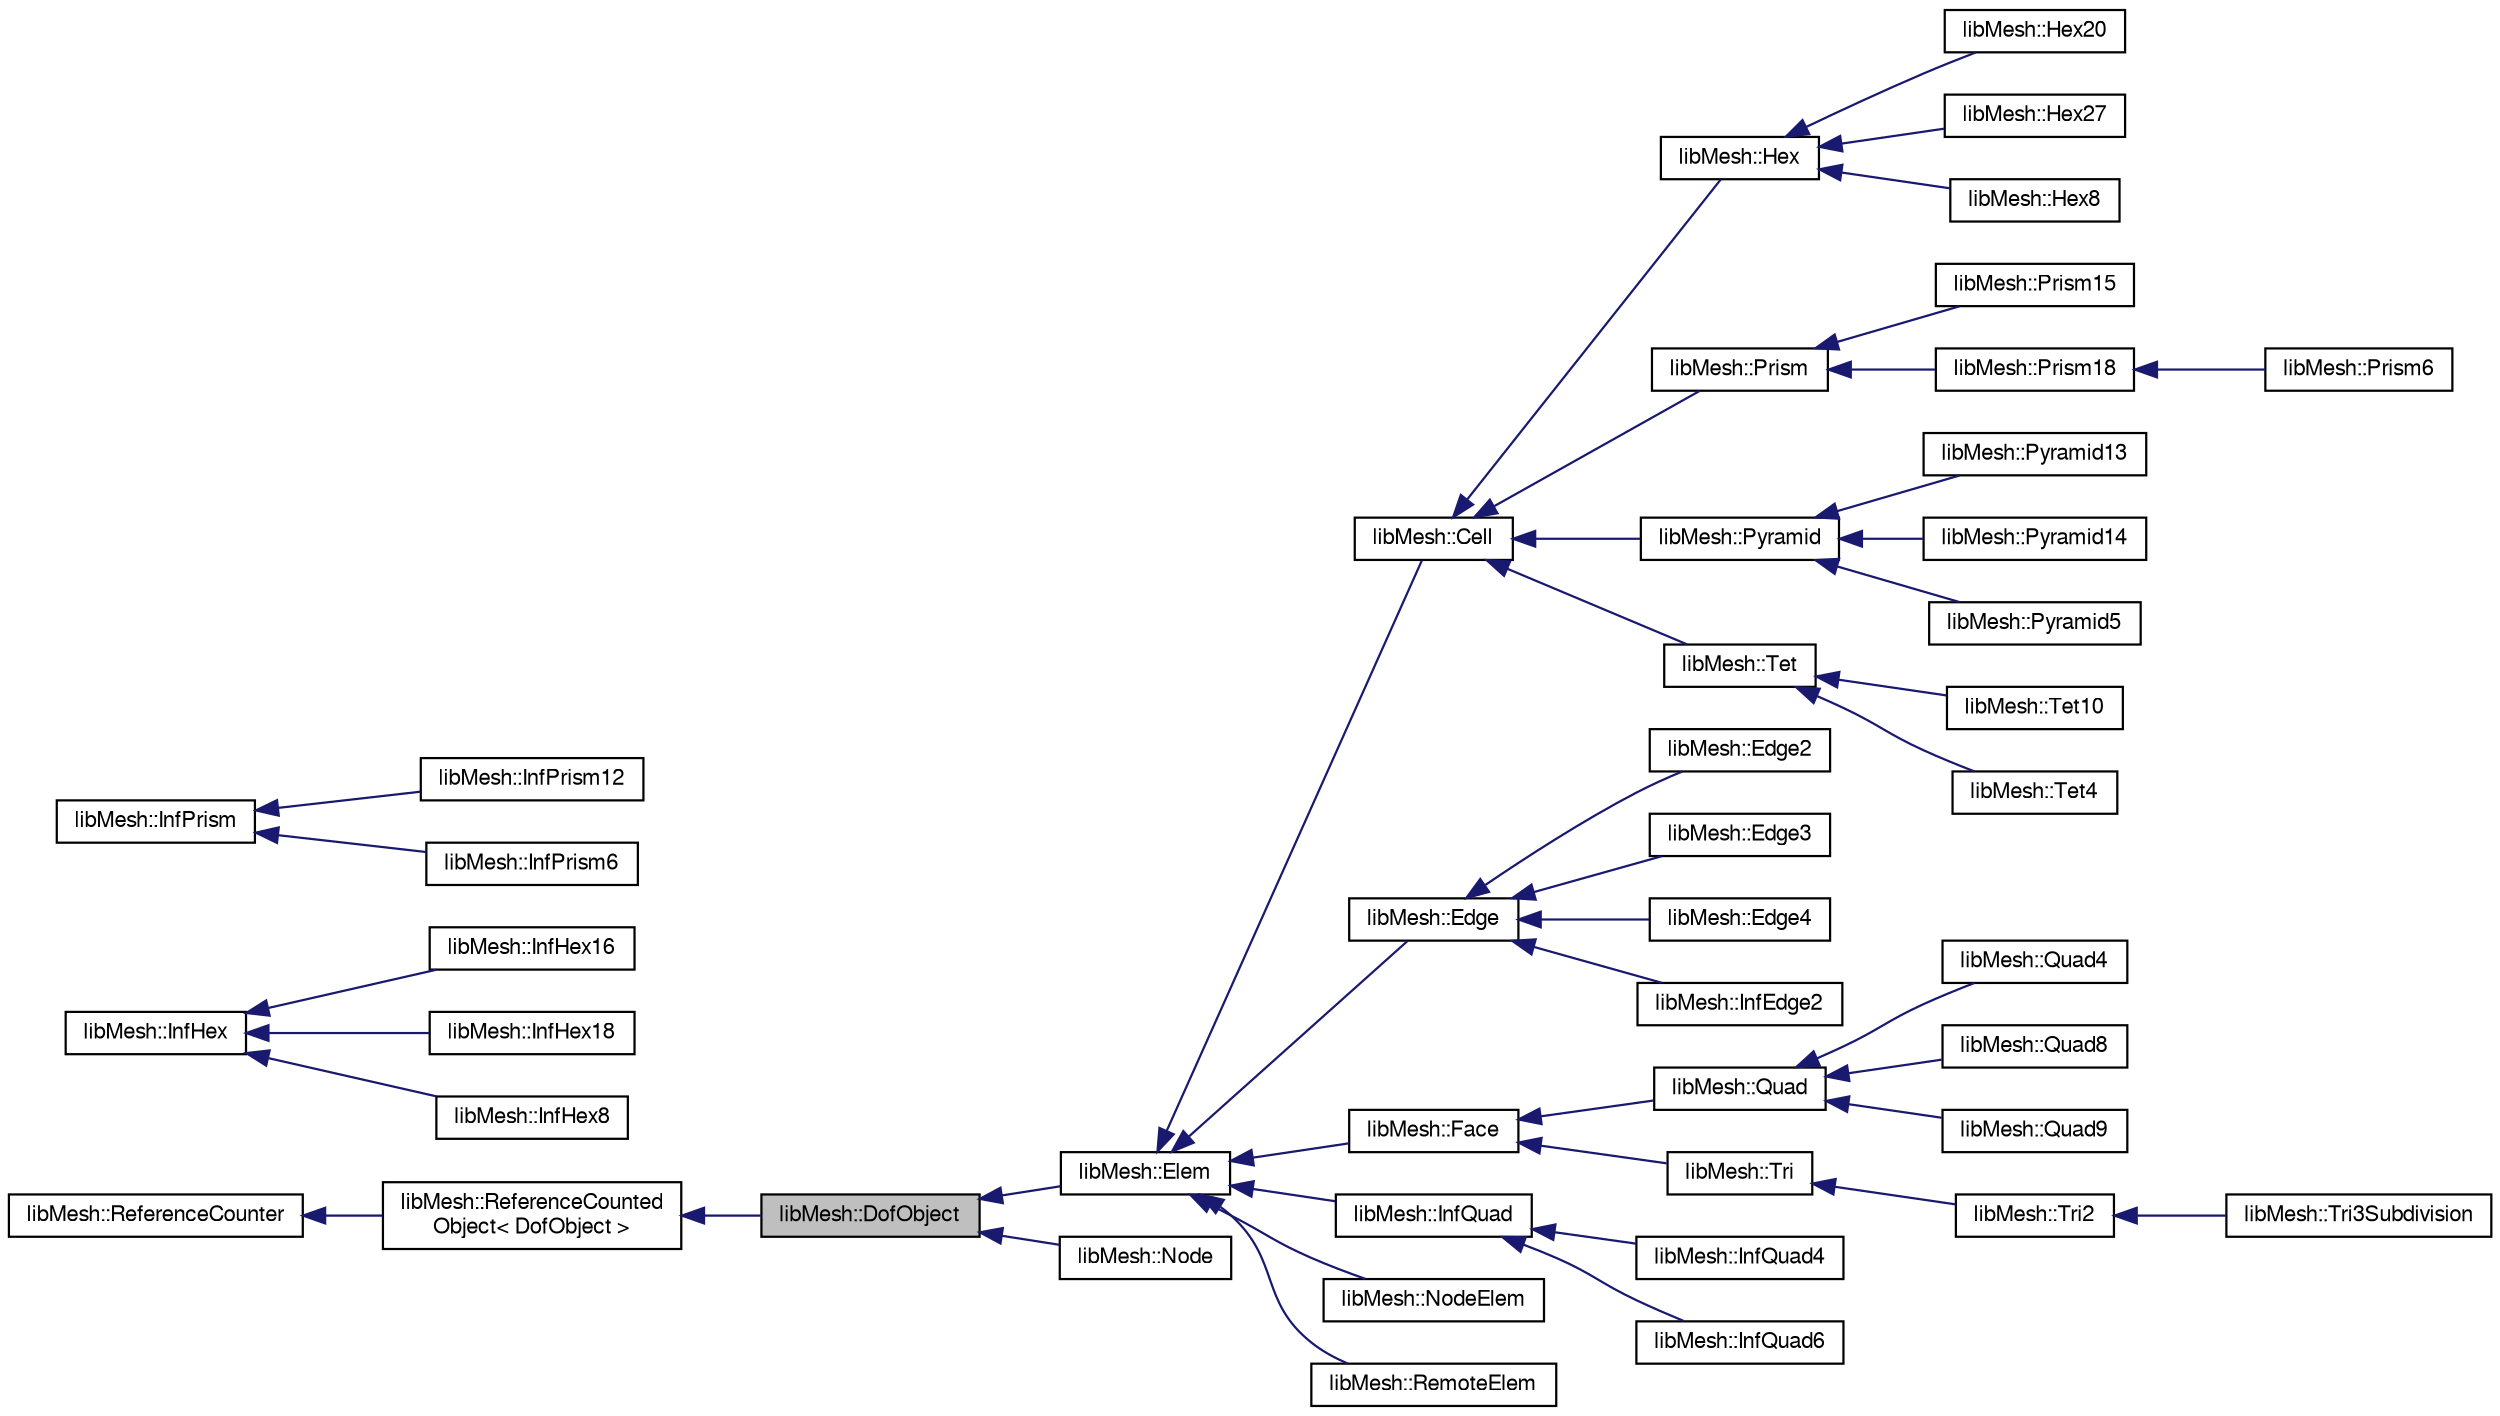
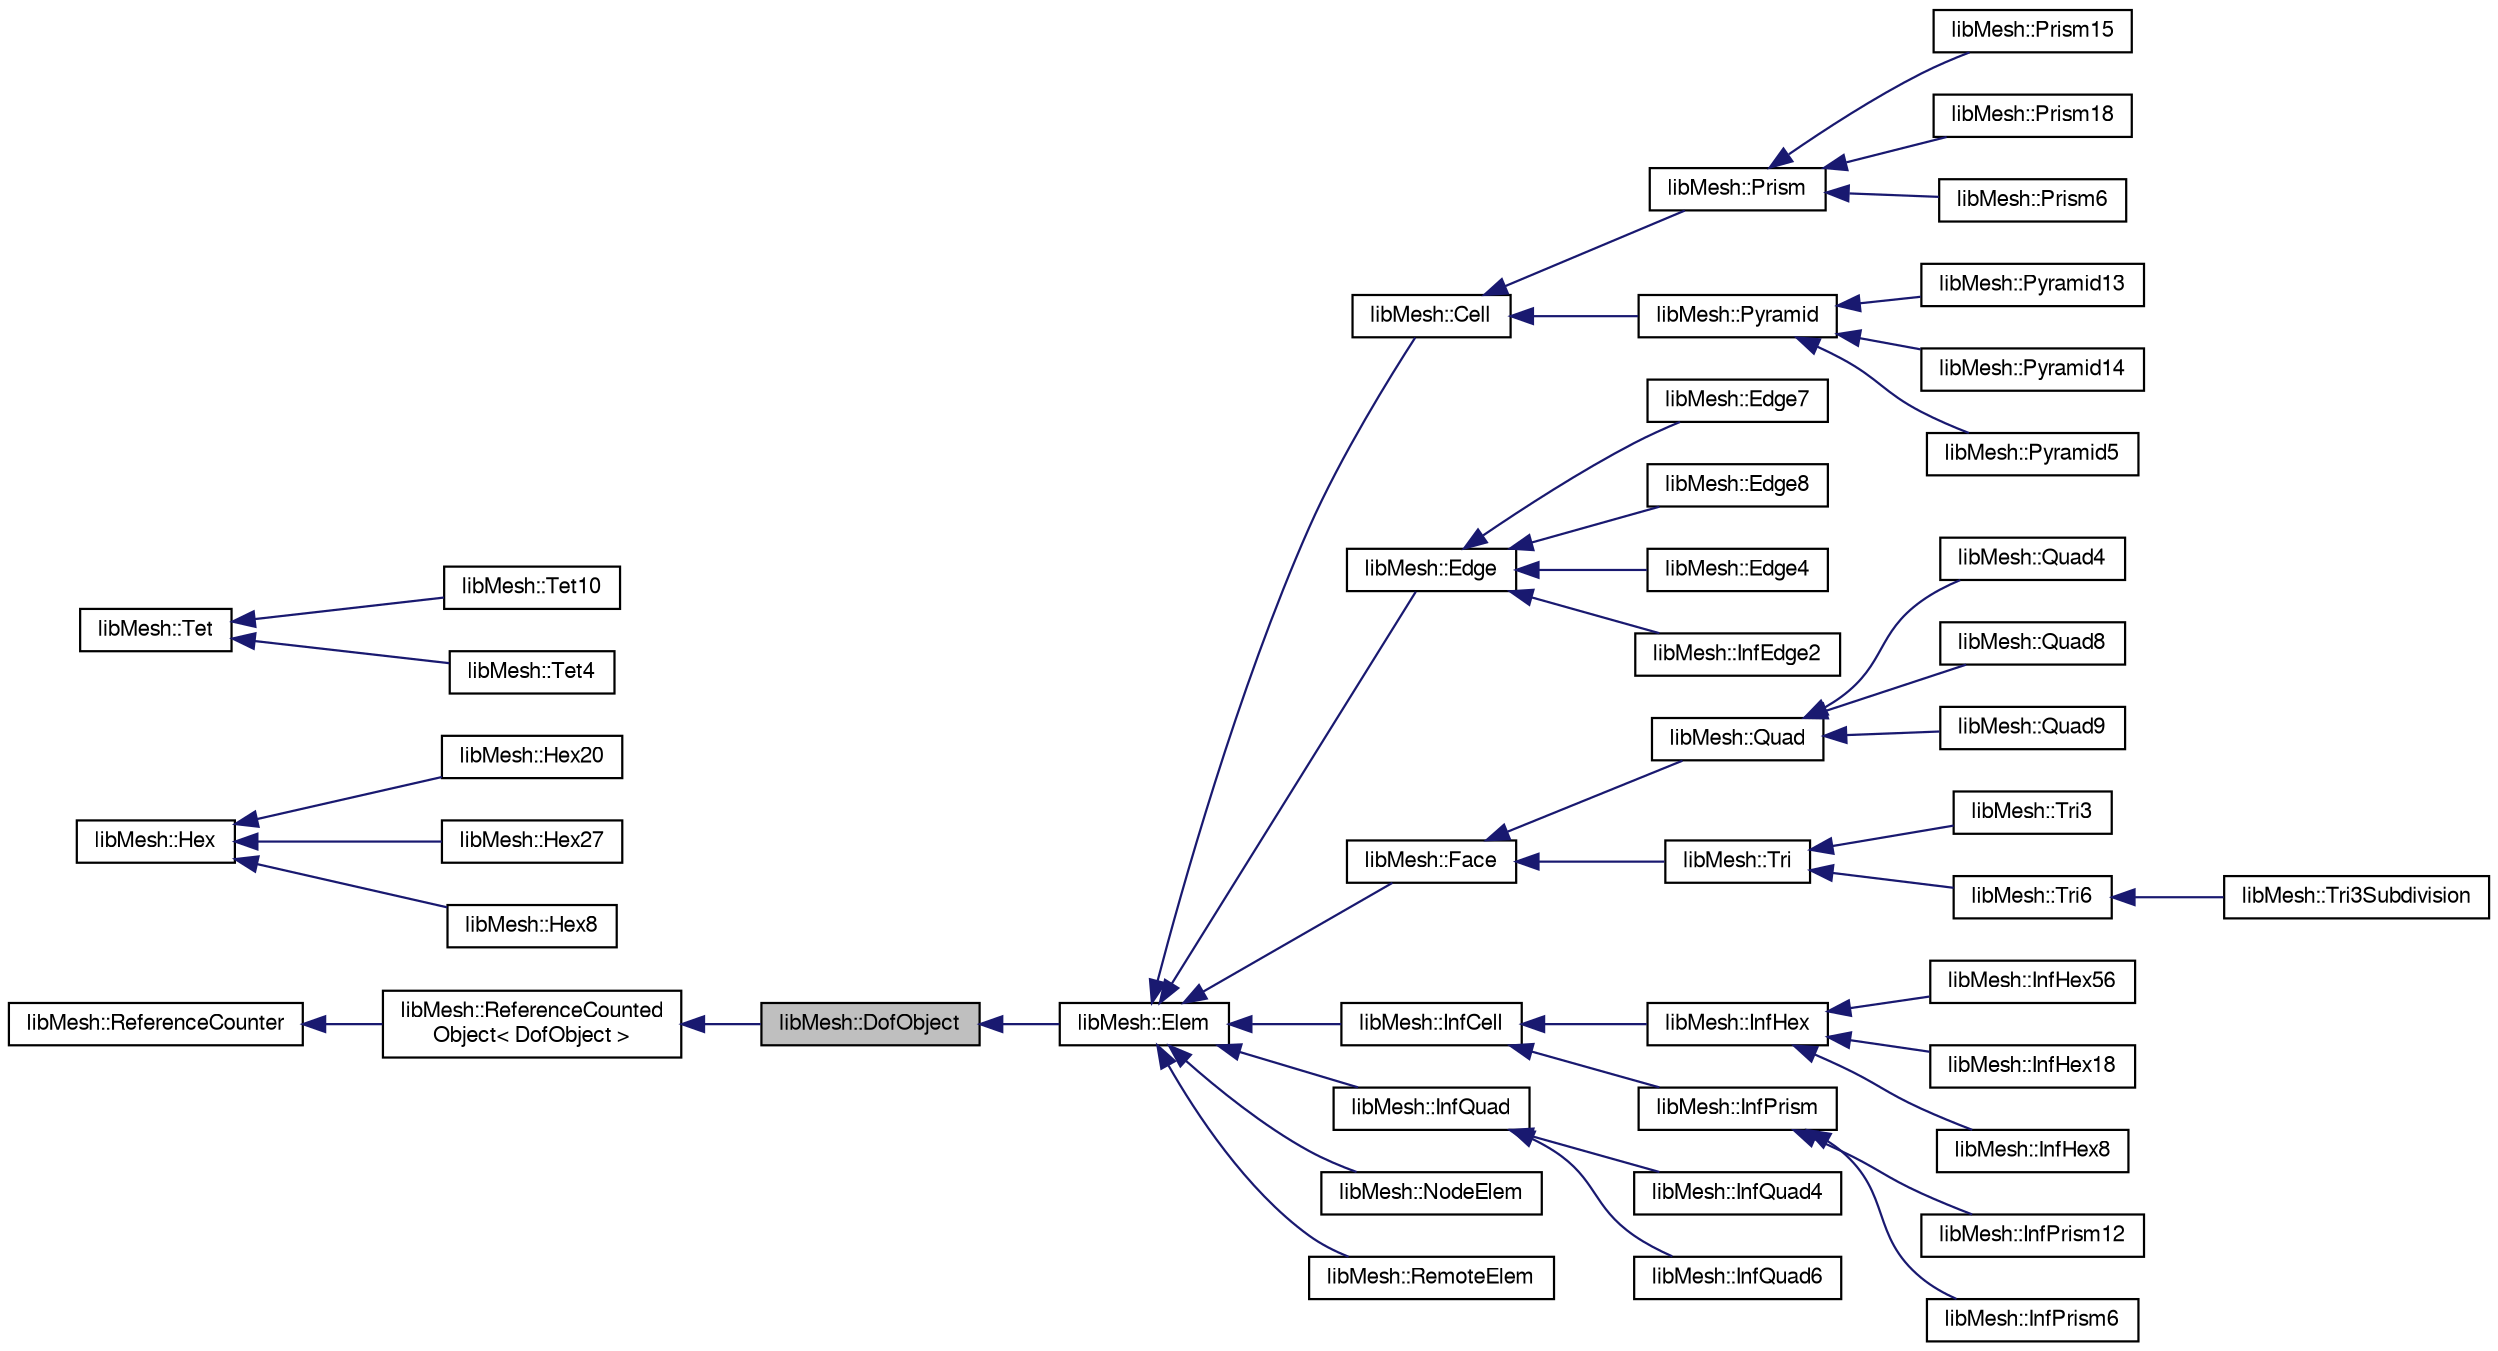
(1594, 339) -> none
(2211, 370) -> (1894, 195)
(1597, 607) -> none
(1740, 750) -> (1738, 401)
none -> (2033, 813)
(1740, 835) -> (1738, 485)
(532, 948) -> (2033, 982)
none -> (1432, 1024)
(2035, 1216) -> (2033, 897)
(1145, 1258) -> none
